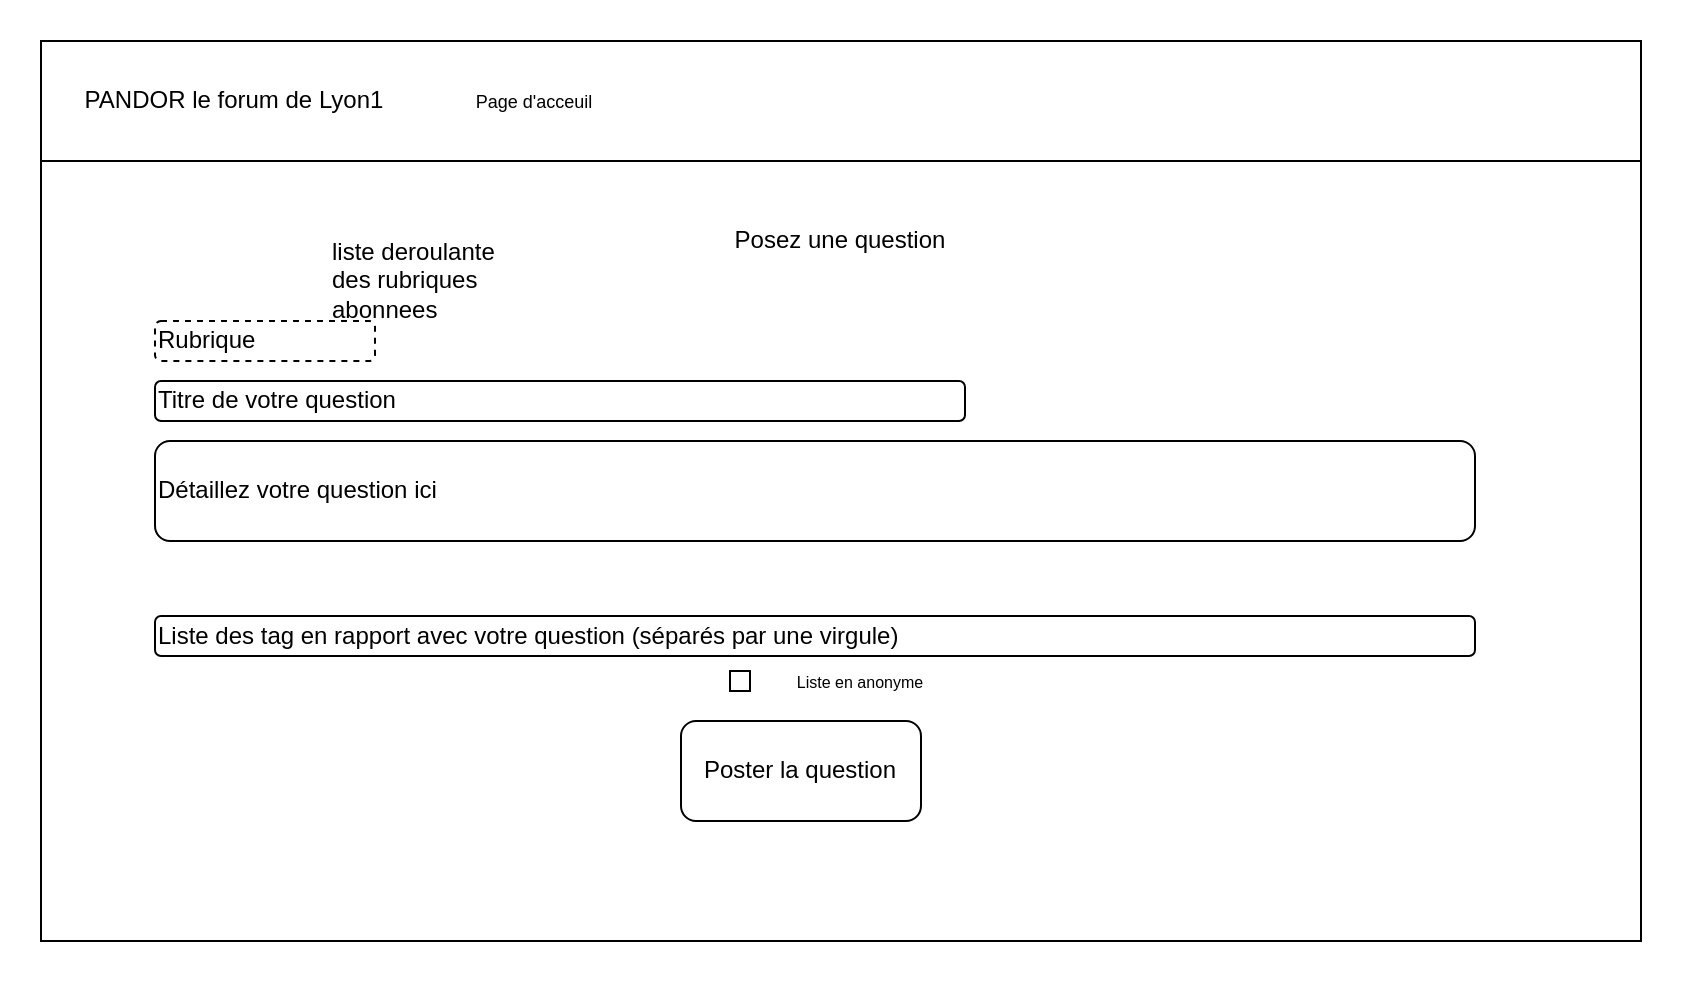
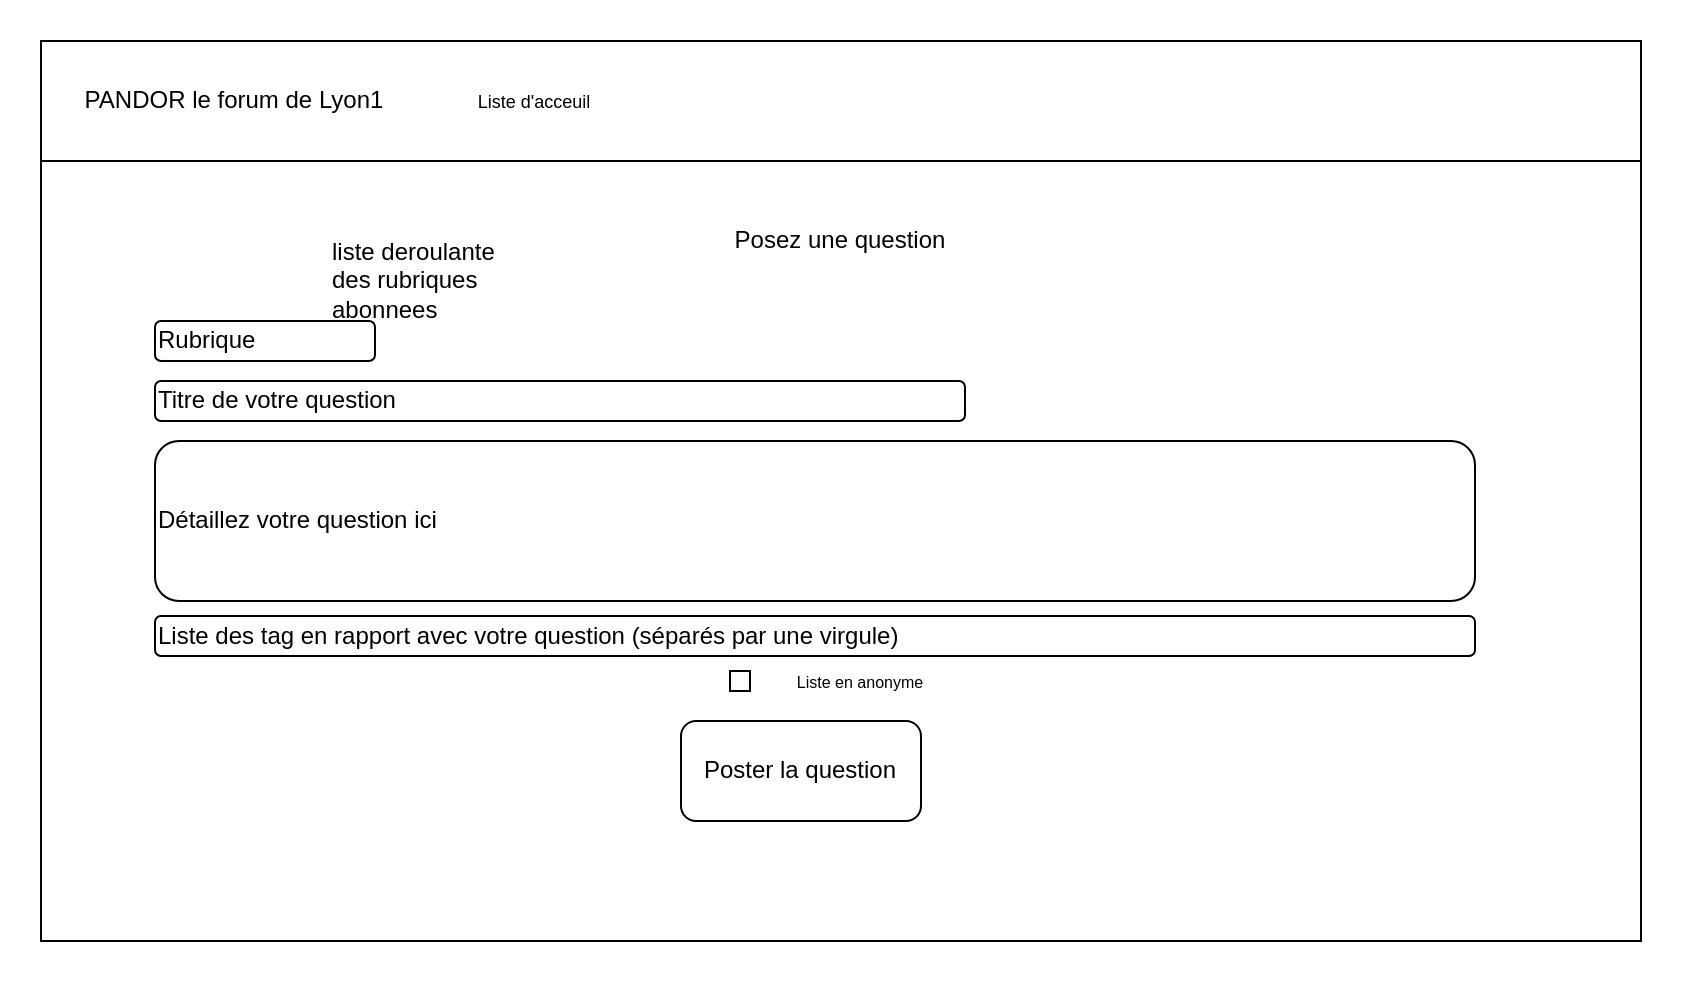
(535, 101) -> (535, 101)
(265, 341) -> (265, 341)
(815, 491) -> (815, 521)
